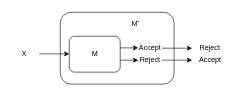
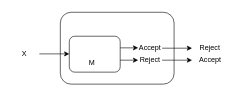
(135, 24) -> none
(95, 54) -> (92, 63)
